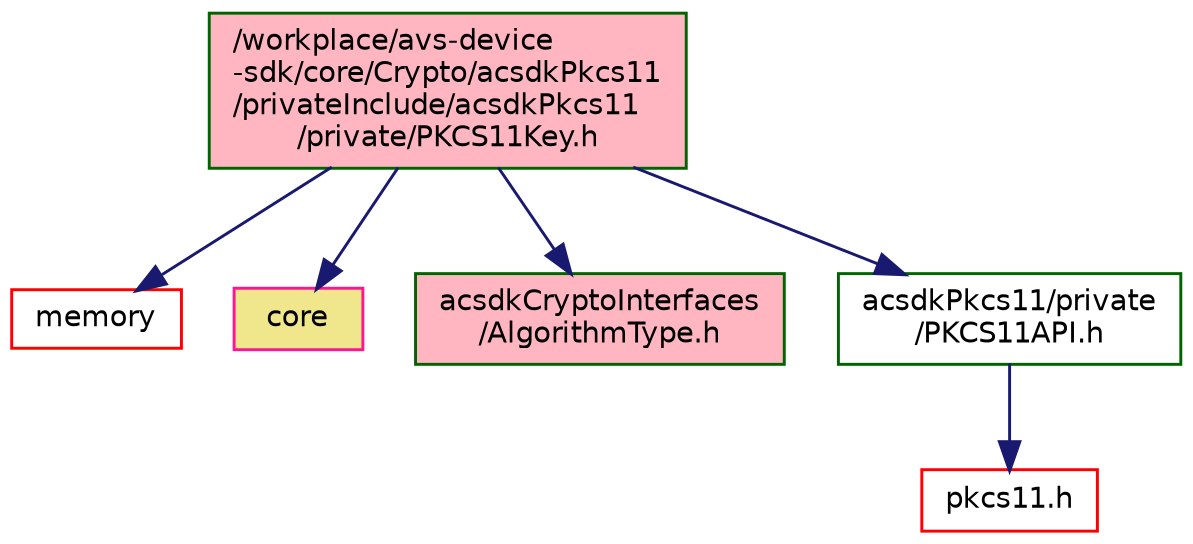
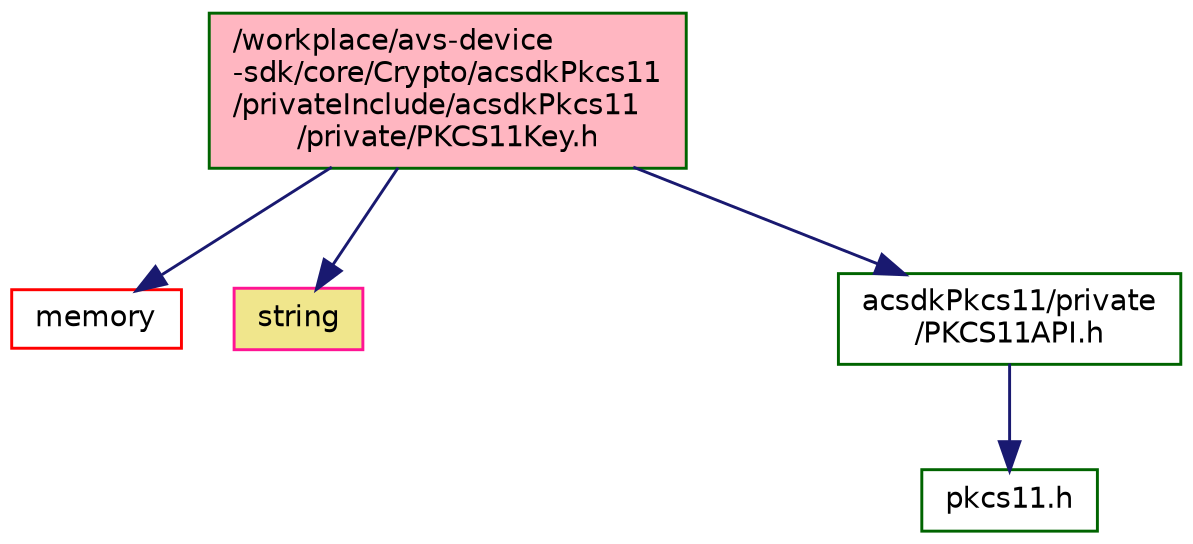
(298, 319) -> (298, 319)
(600, 319) -> none
(1010, 500) -> (1010, 500)
